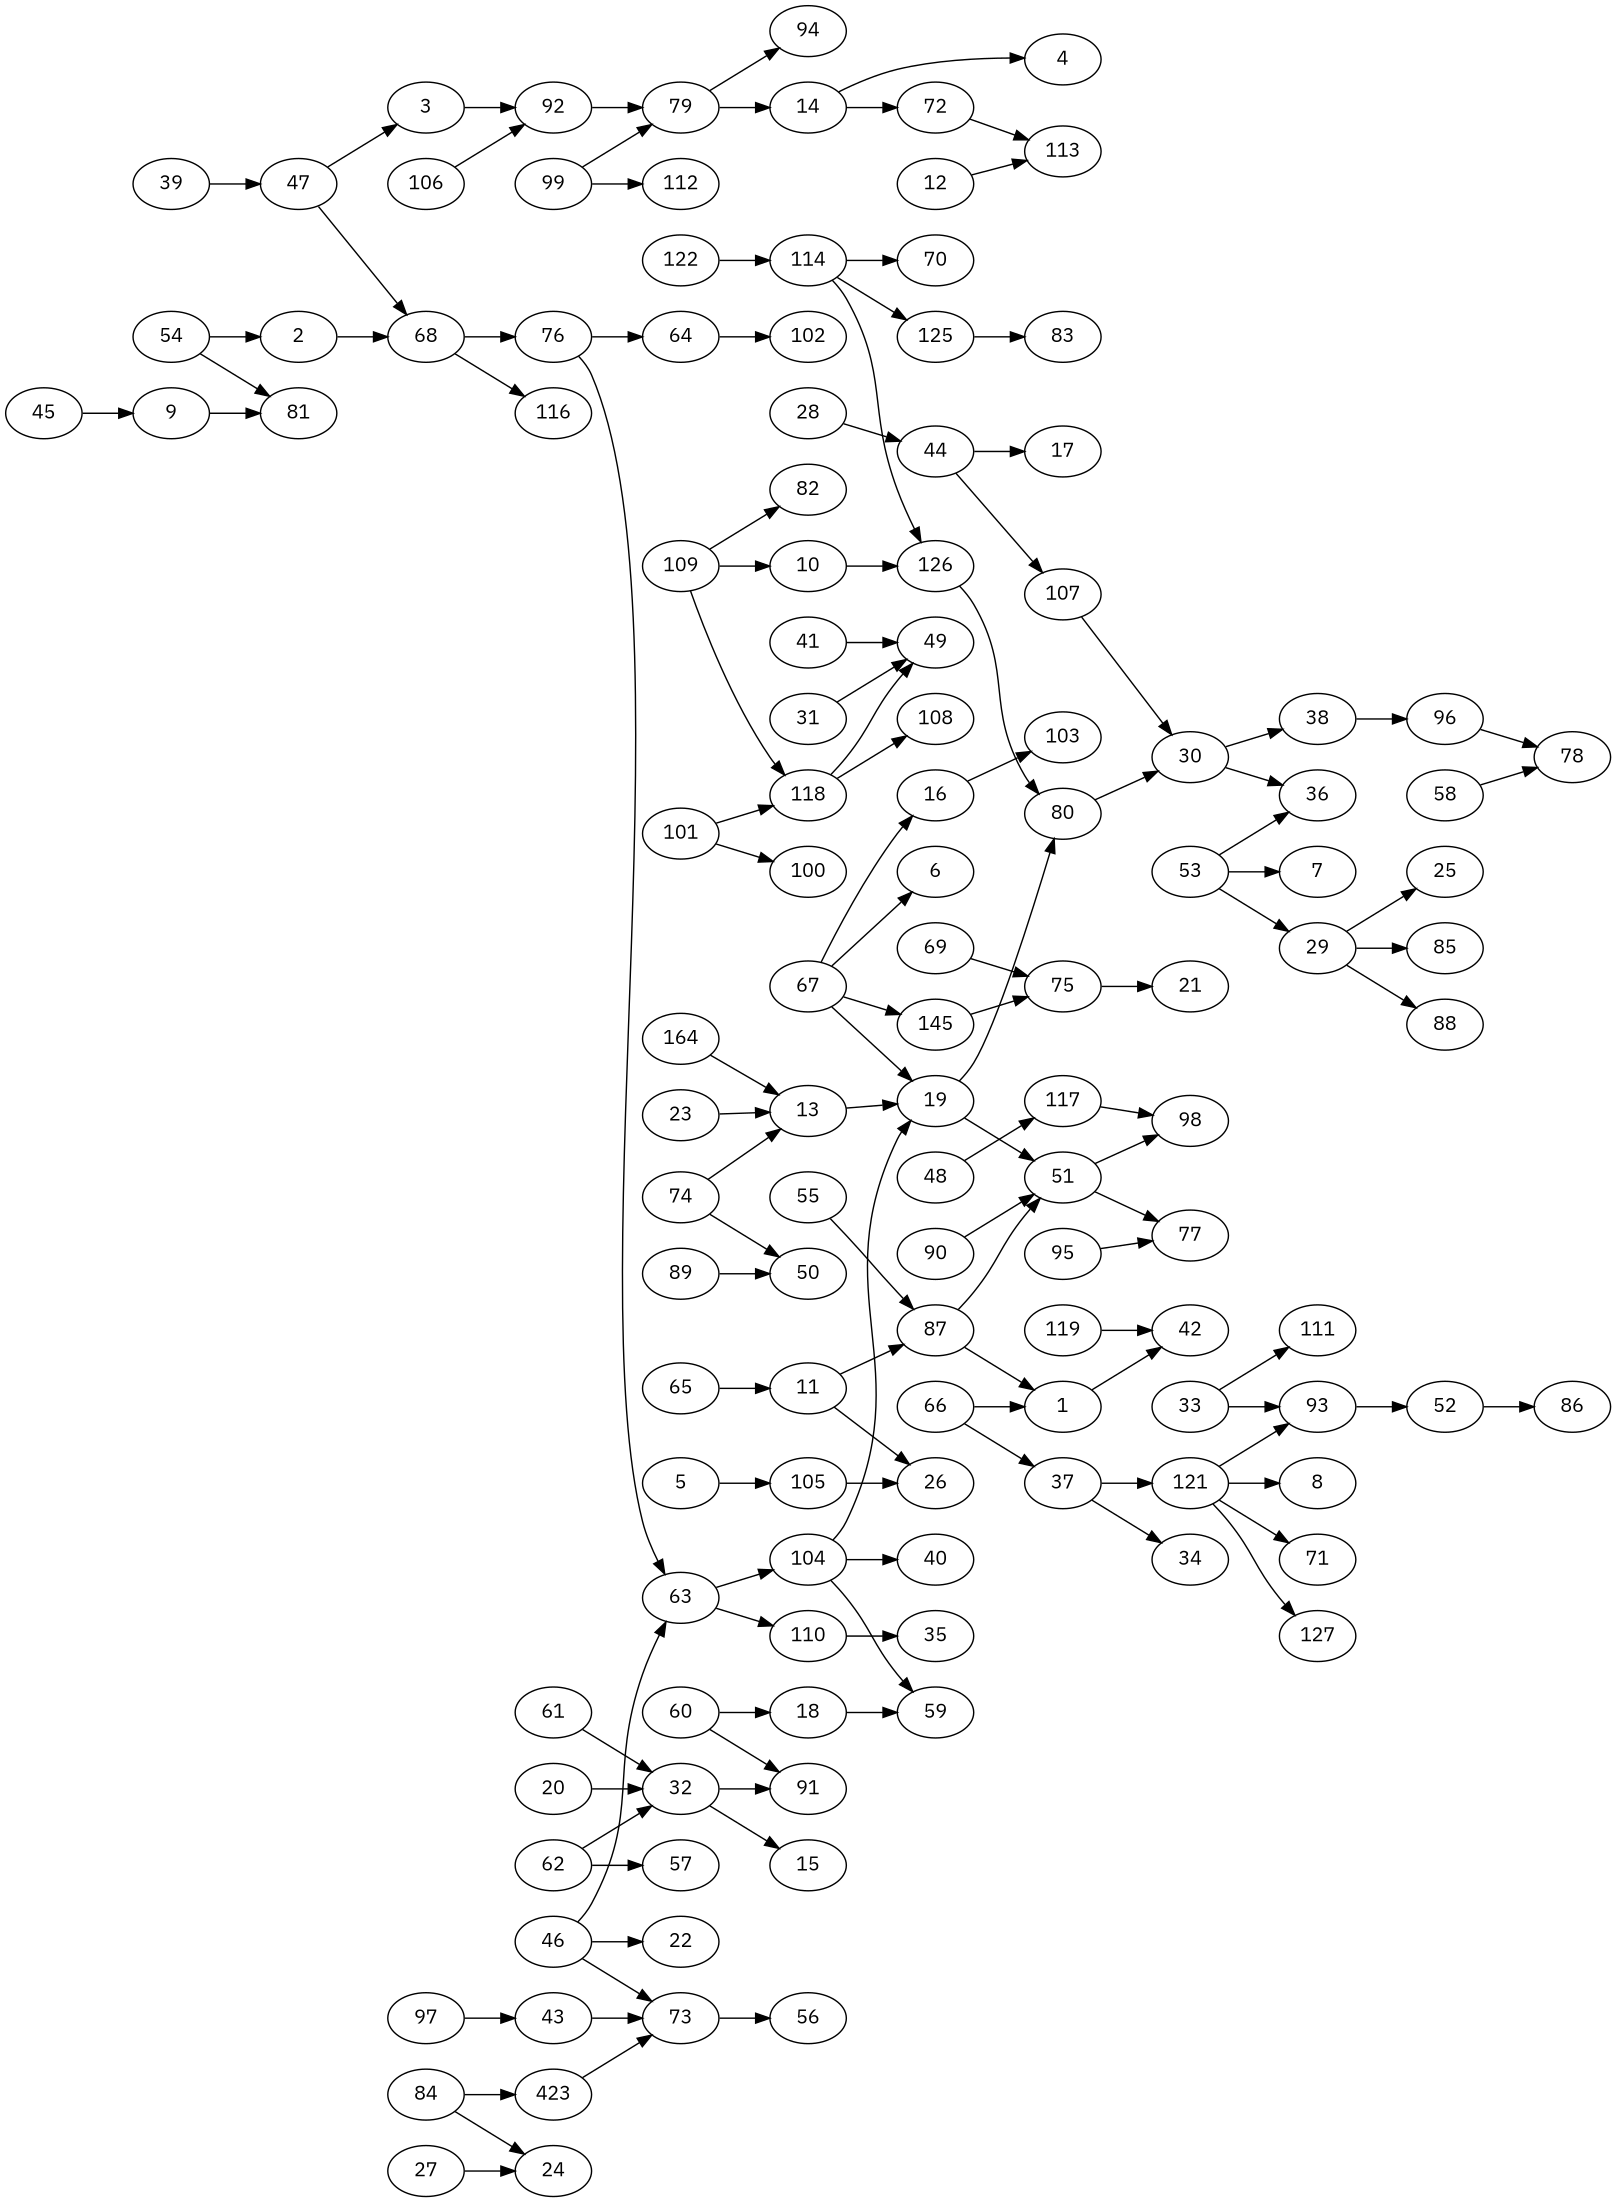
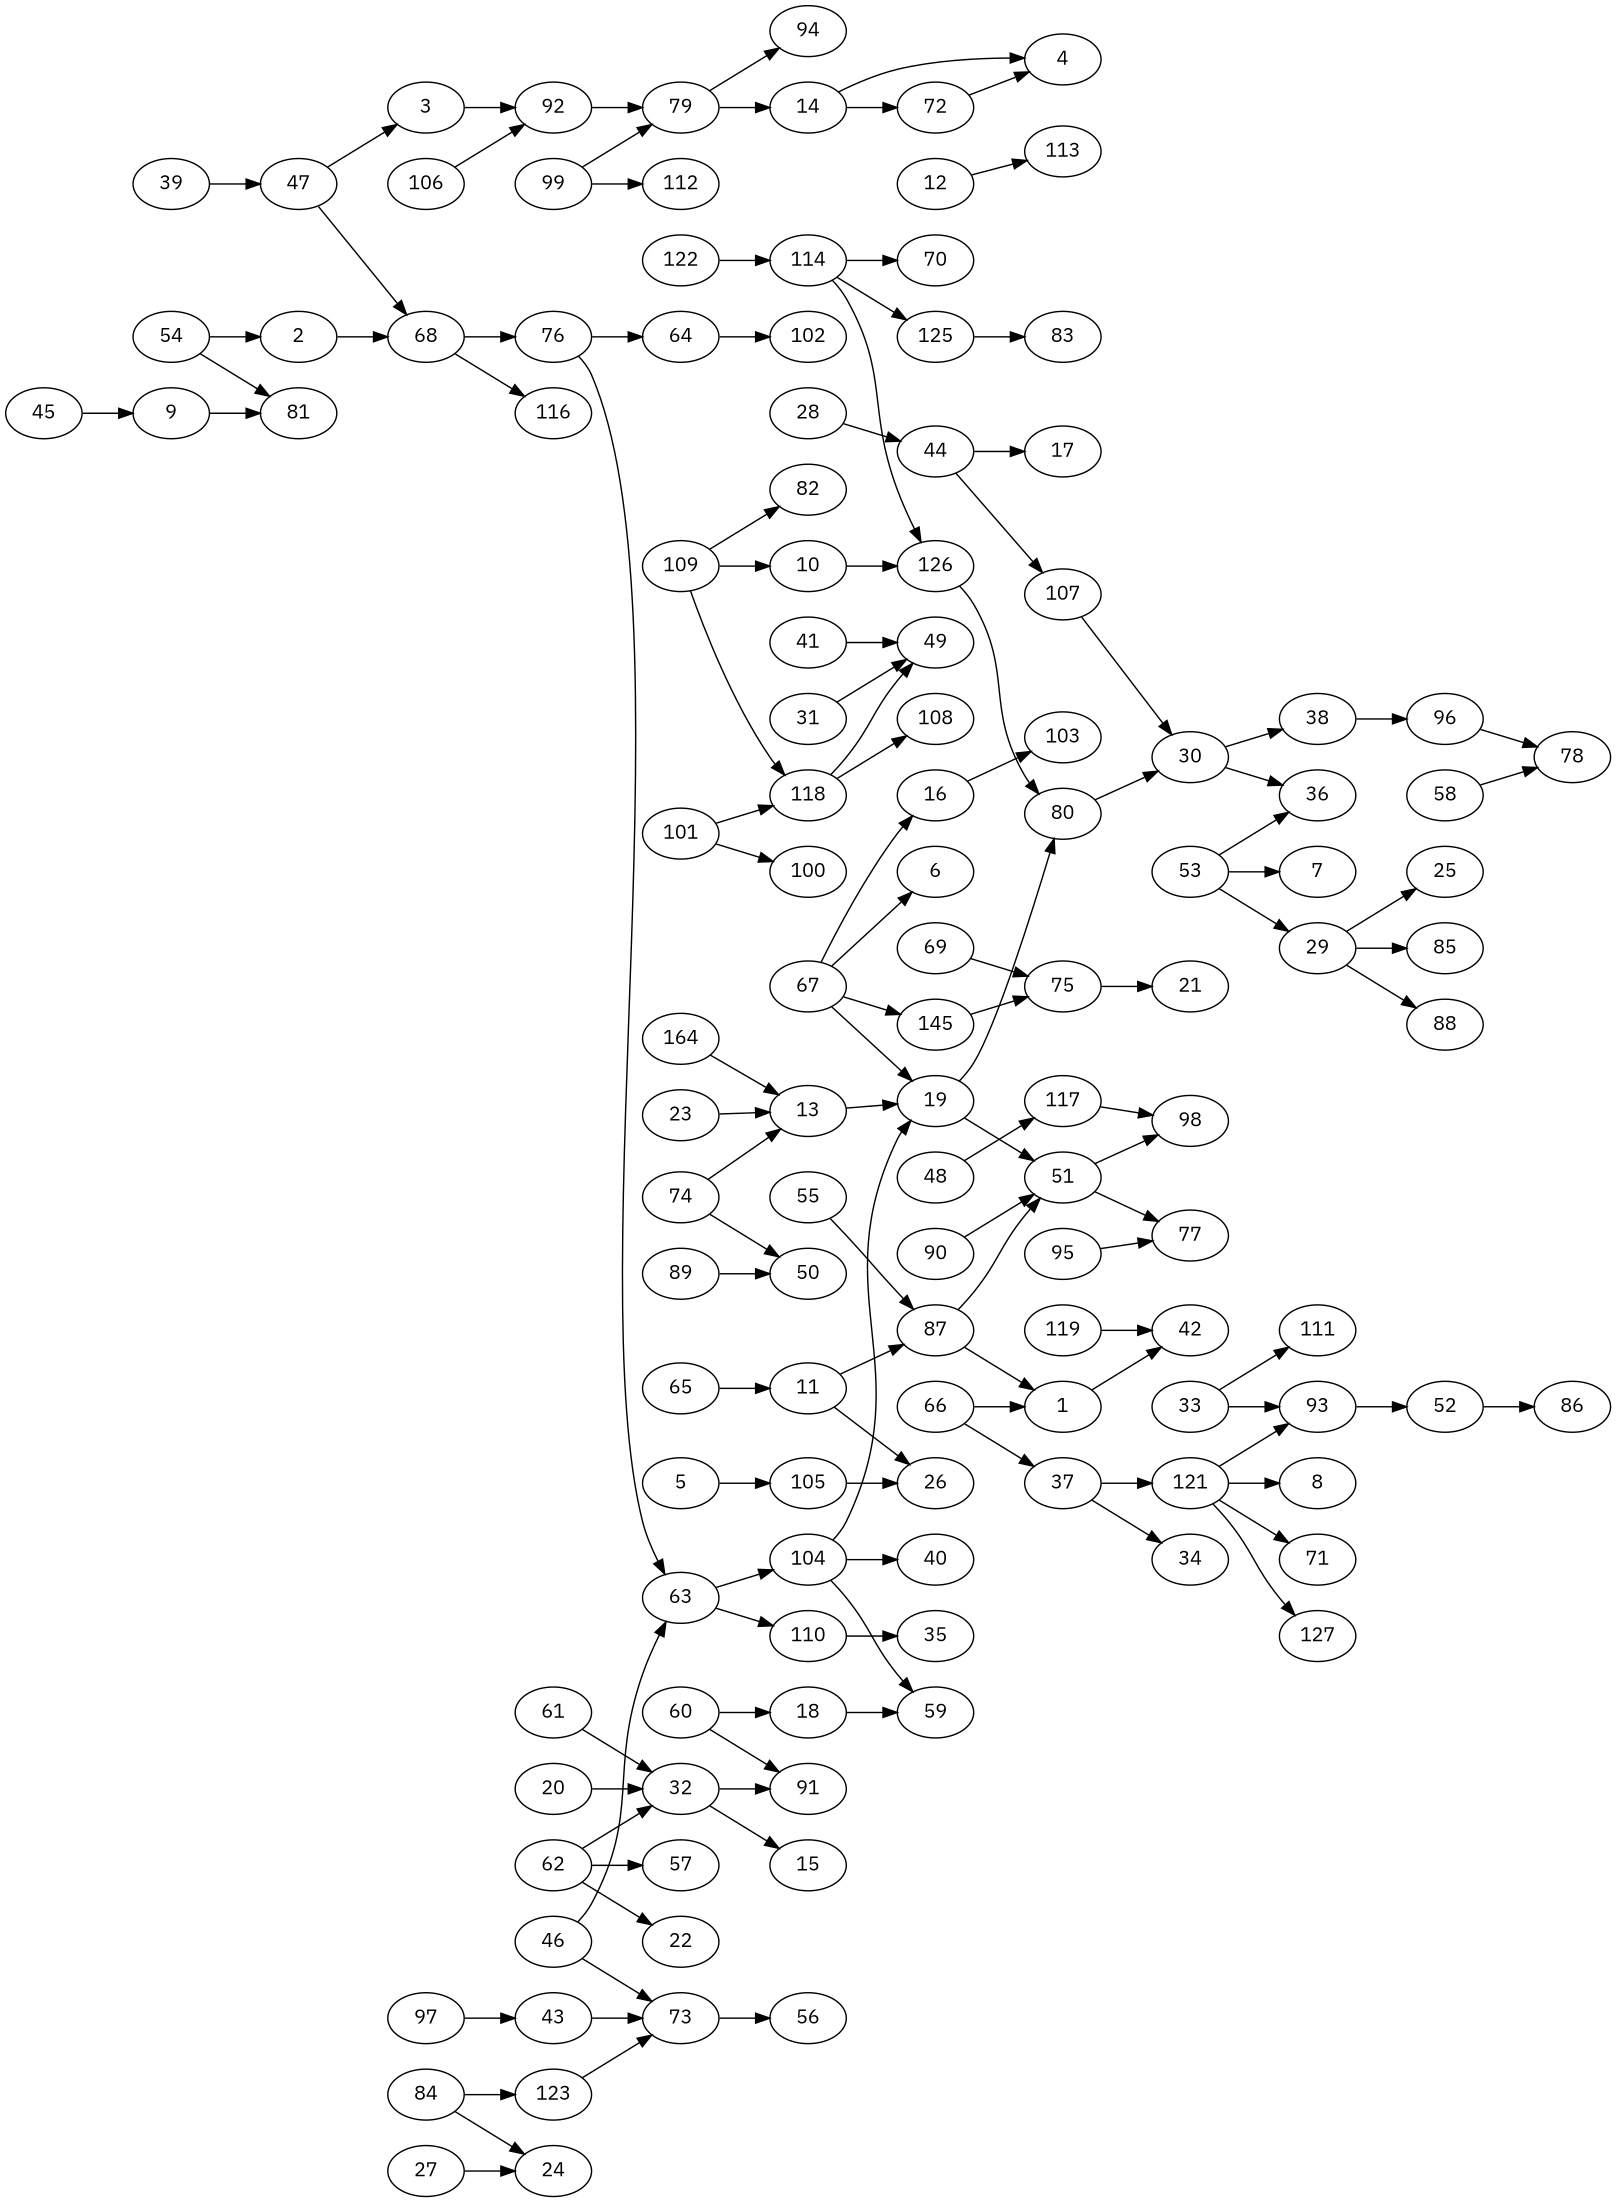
(992, 127) -> (992, 86)
(610, 1942) -> (611, 1900)
(553, 2095) -> (553, 2095)
